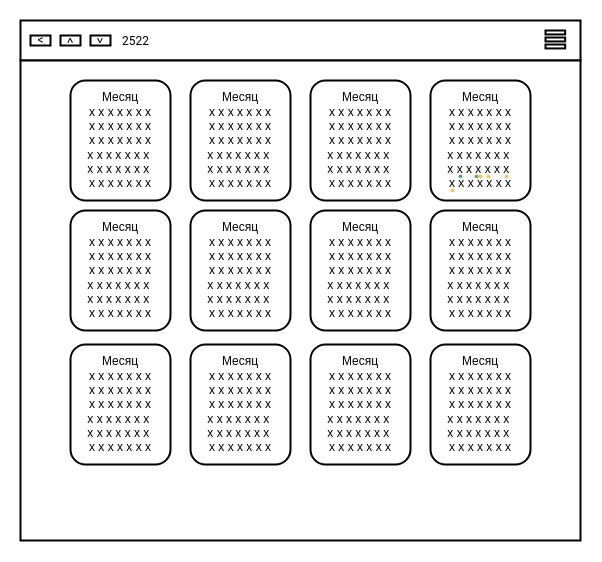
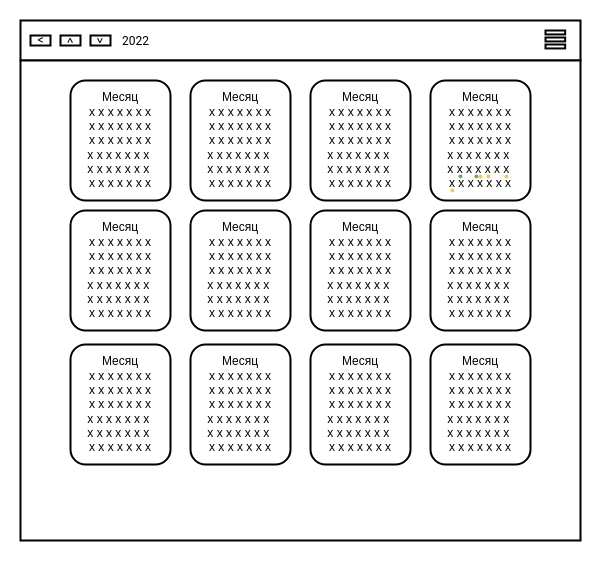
(136, 42) -> (136, 42)
